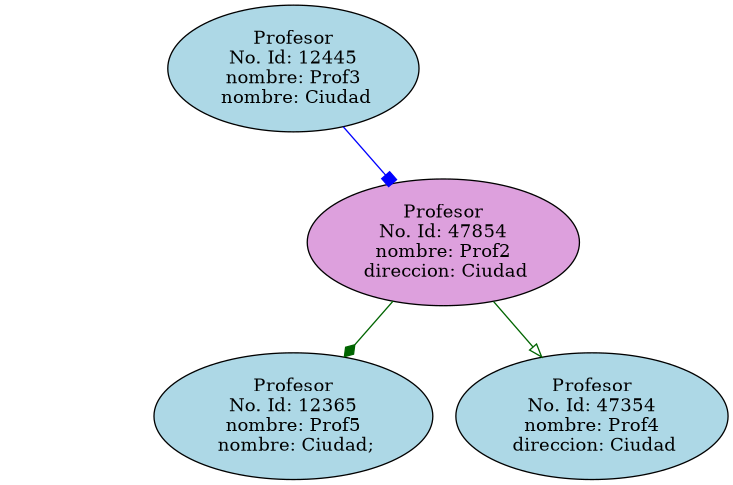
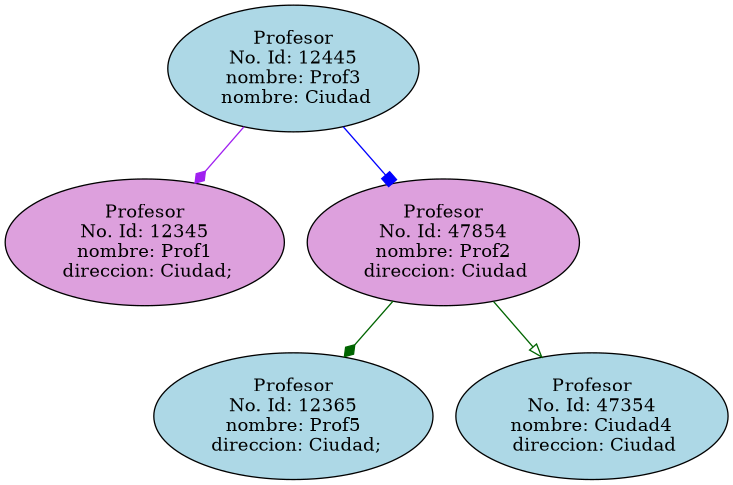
none -> (145, 242)
(293, 416) -> (293, 416)
(592, 416) -> (592, 416)
